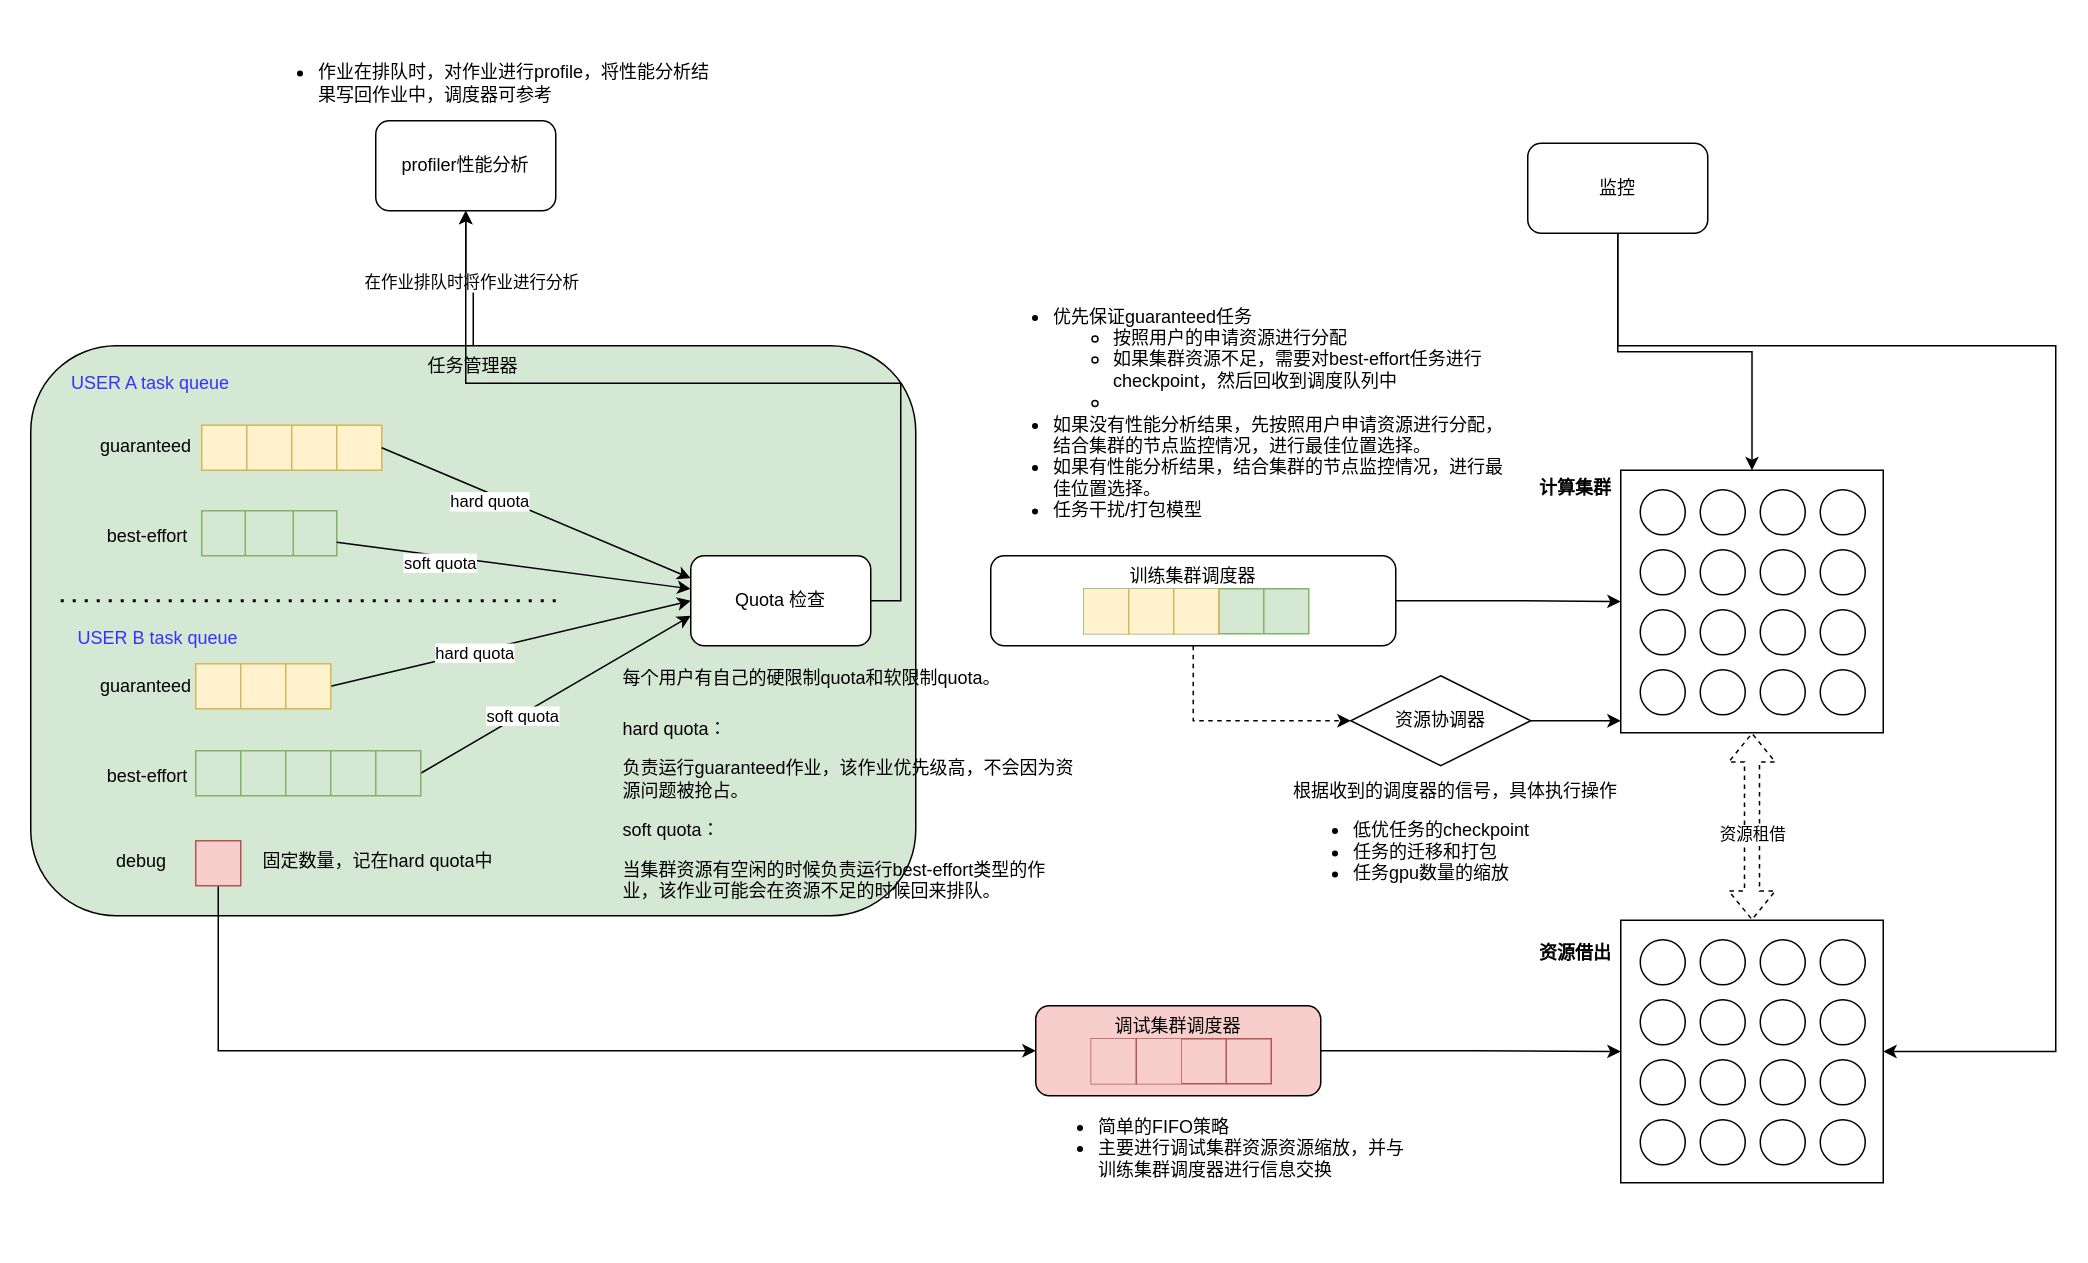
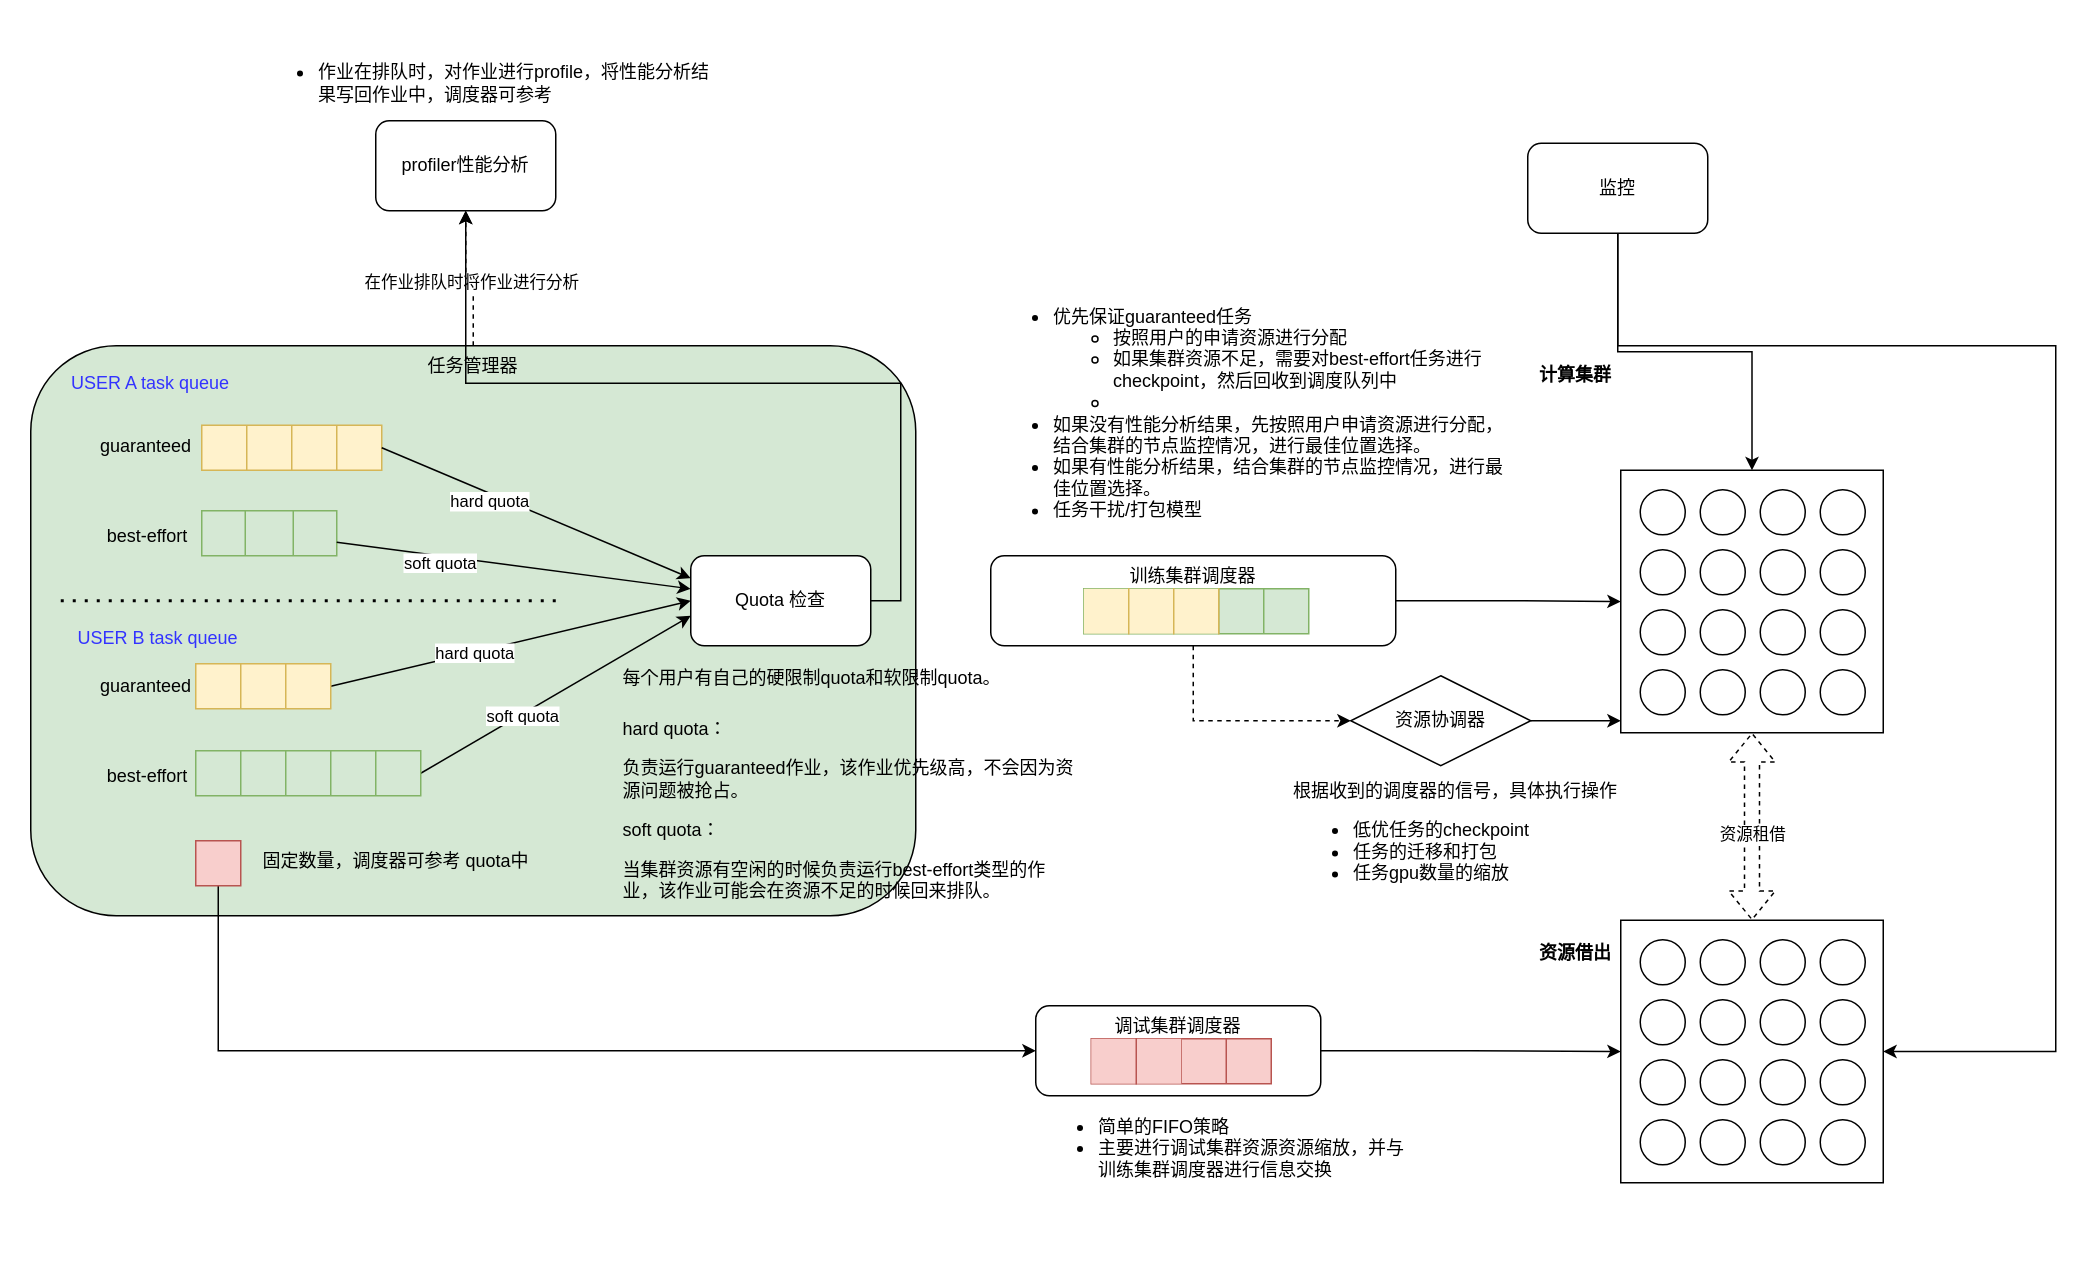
(473, 317) -> (473, 317)
(1576, 488) -> (1576, 376)
(383, 822) -> (399, 822)
(142, 862) -> none
(1178, 1027) -> (1178, 1027)
